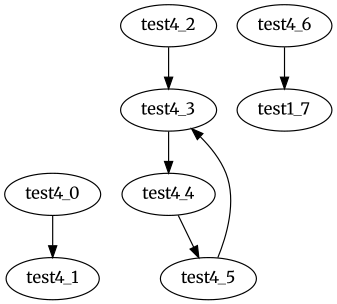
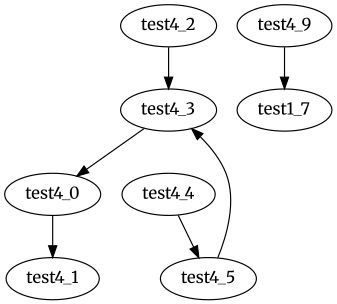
(285, 26) -> (285, 26)
(169, 146) -> (115, 149)
